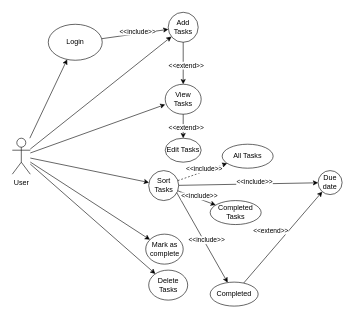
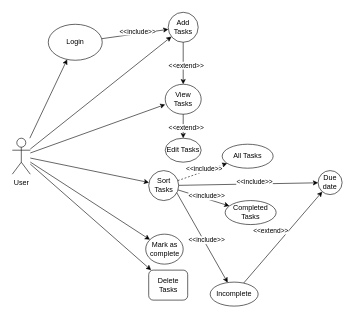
(236, 213) -> (251, 213)
(168, 285) -> (168, 285)
(234, 294) -> (234, 294)
